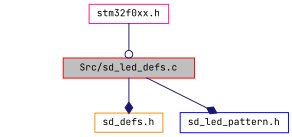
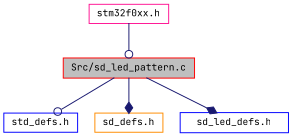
(129, 68) -> (129, 68)
none -> (41, 123)
(234, 123) -> (234, 123)
